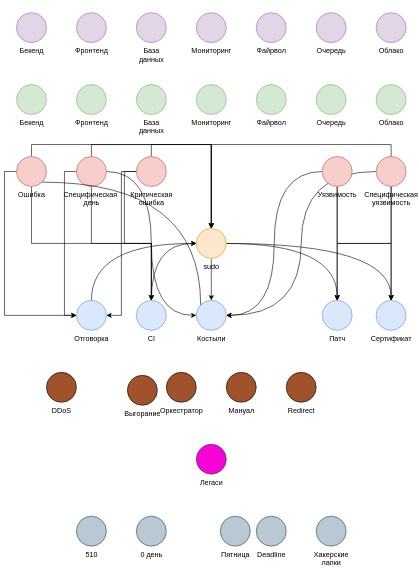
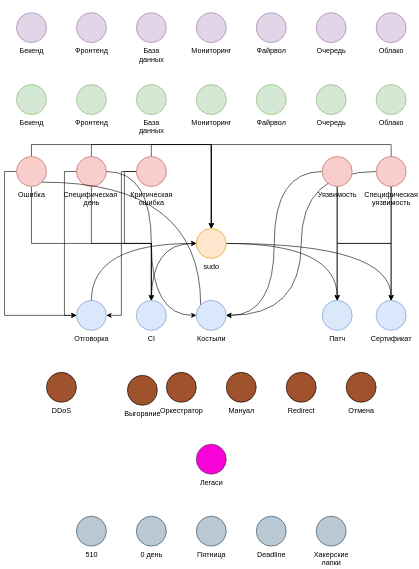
(212, 295) -> none
none -> (362, 387)
(236, 531) -> (212, 531)
